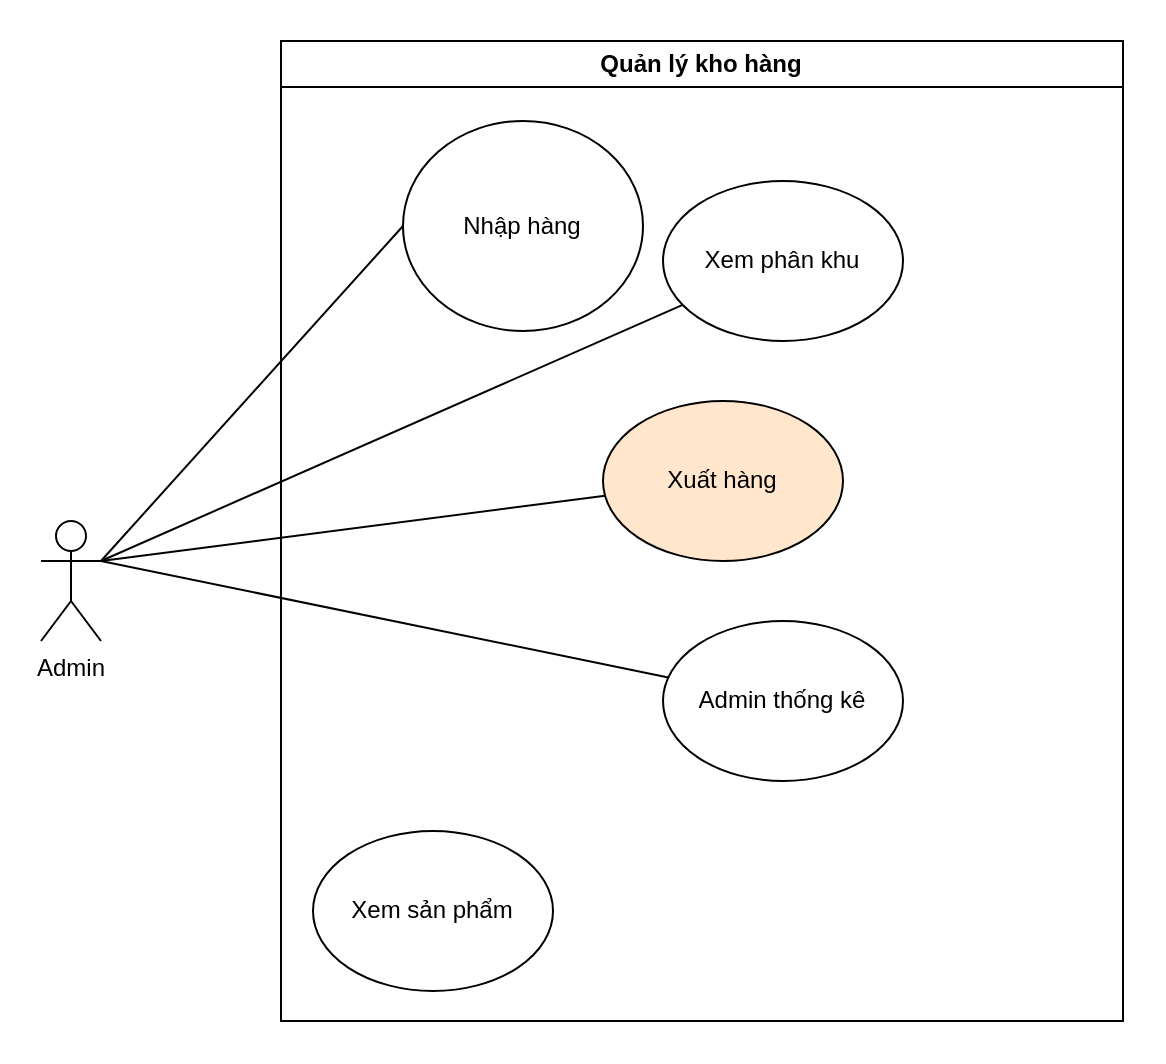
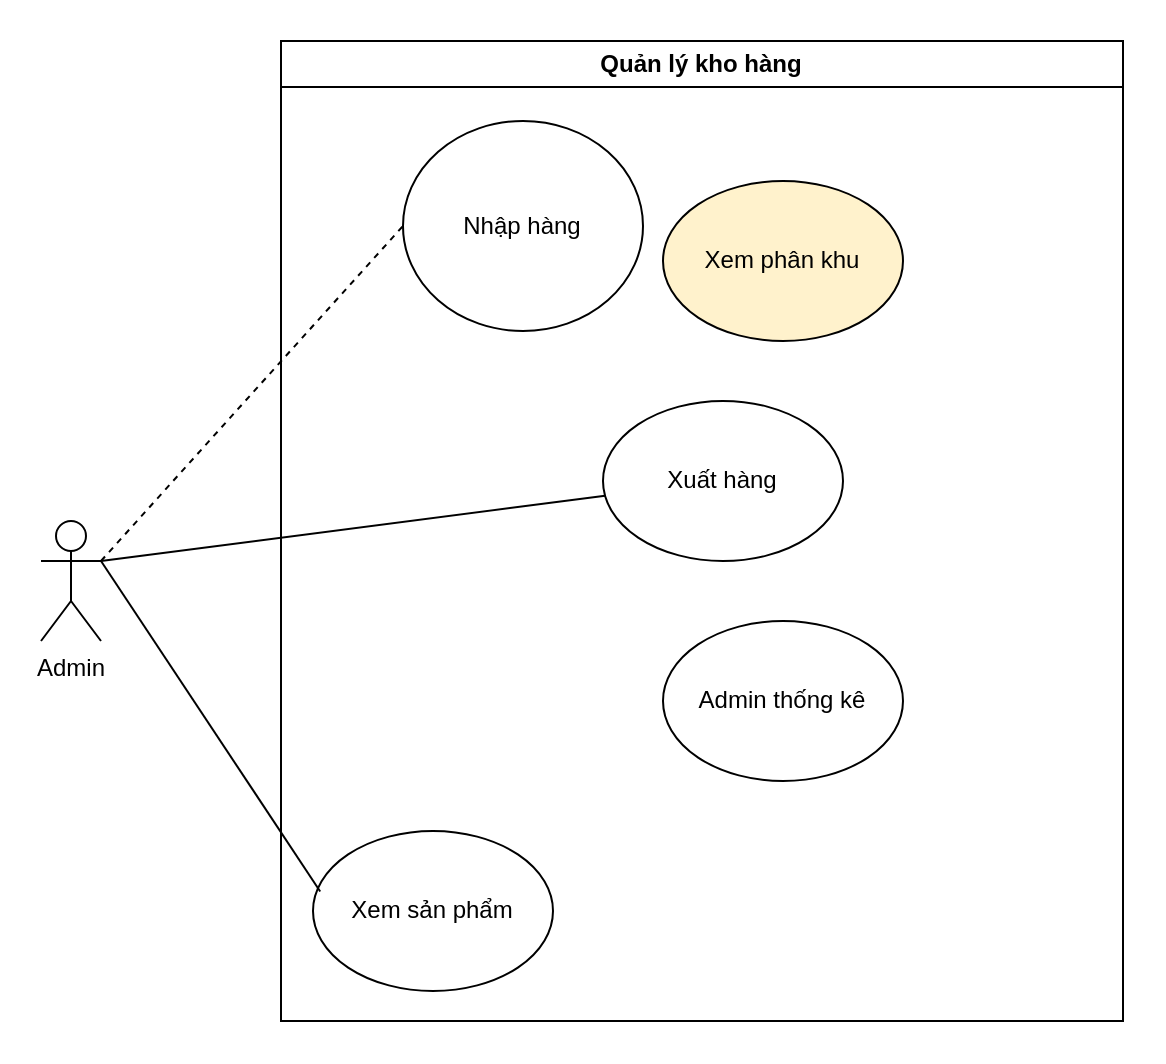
(783, 261) -> (783, 261)
(484, 392) -> none
(192, 460) -> (192, 460)
(723, 481) -> (723, 481)
(388, 620) -> none
none -> (191, 696)
